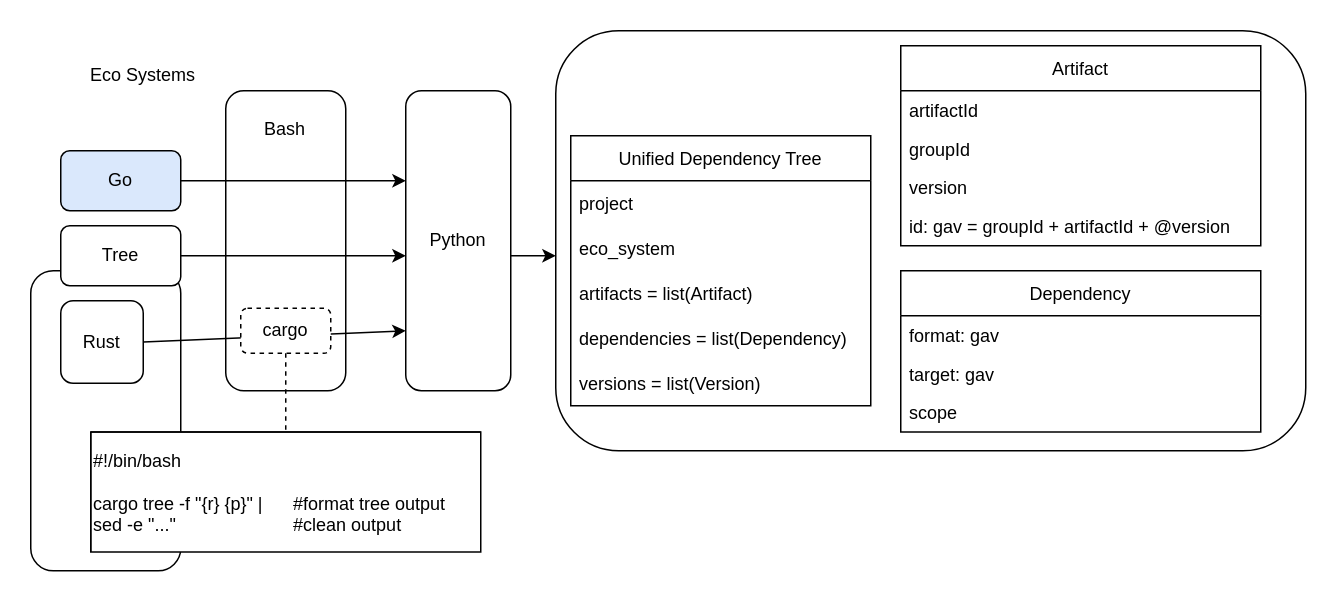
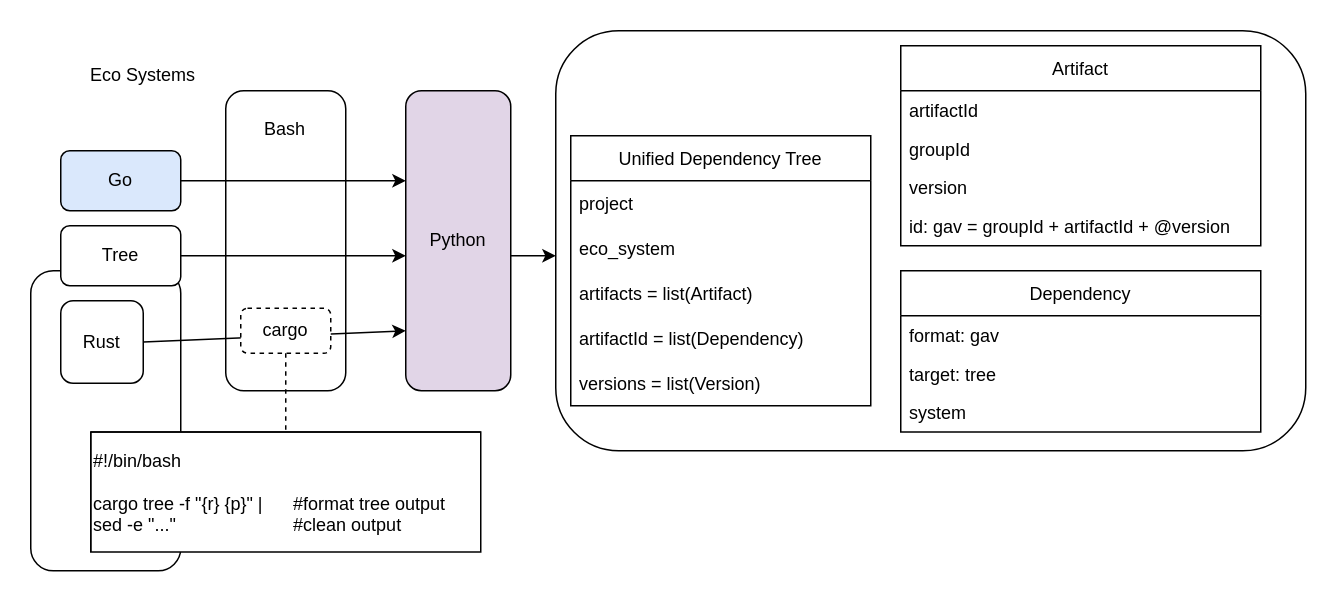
(458, 241) -> (458, 241)
(724, 339) -> (713, 339)
(960, 375) -> (965, 375)
(934, 413) -> (939, 413)
